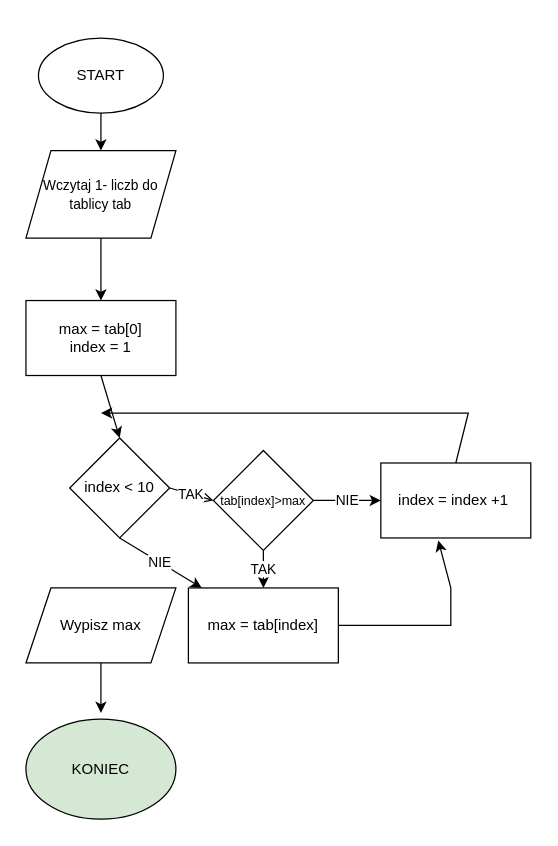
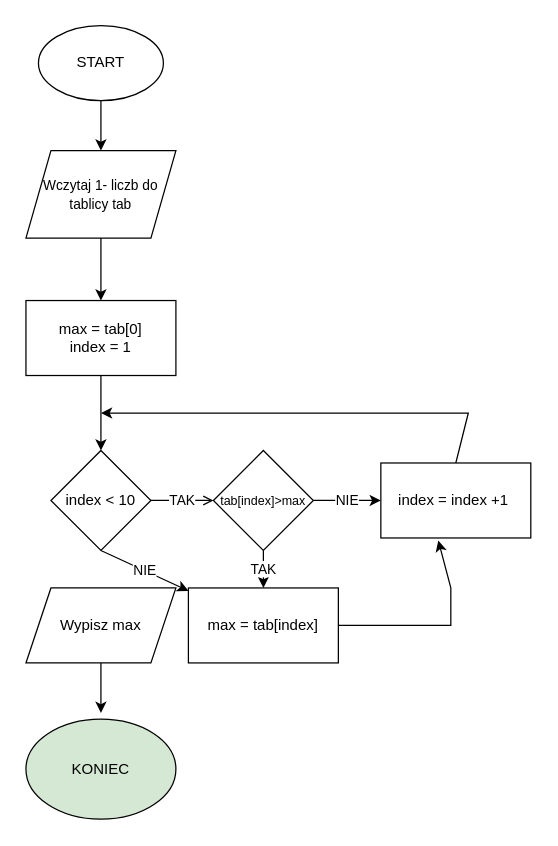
(101, 76) -> (101, 63)
(119, 488) -> (101, 501)
